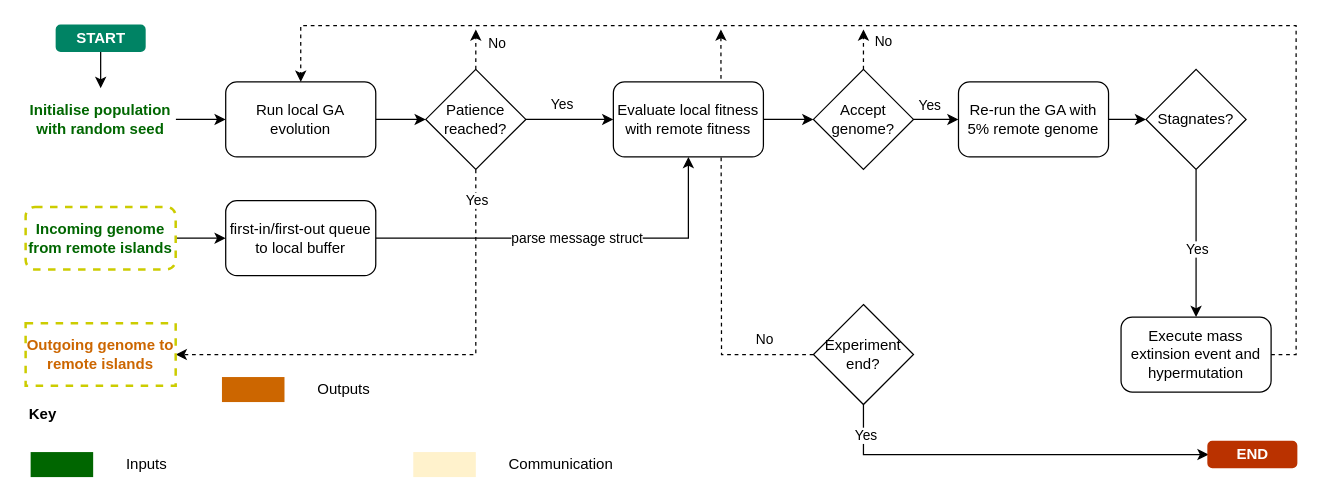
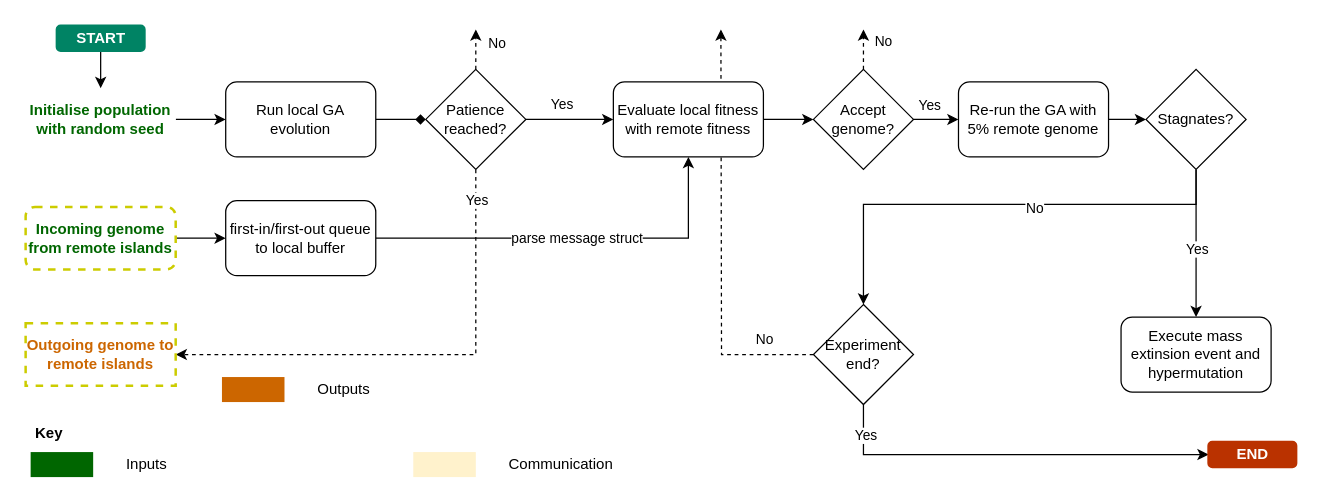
(951, 26) -> none
(416, 119) -> (415, 119)
none -> (982, 204)
(43, 414) -> (49, 433)
